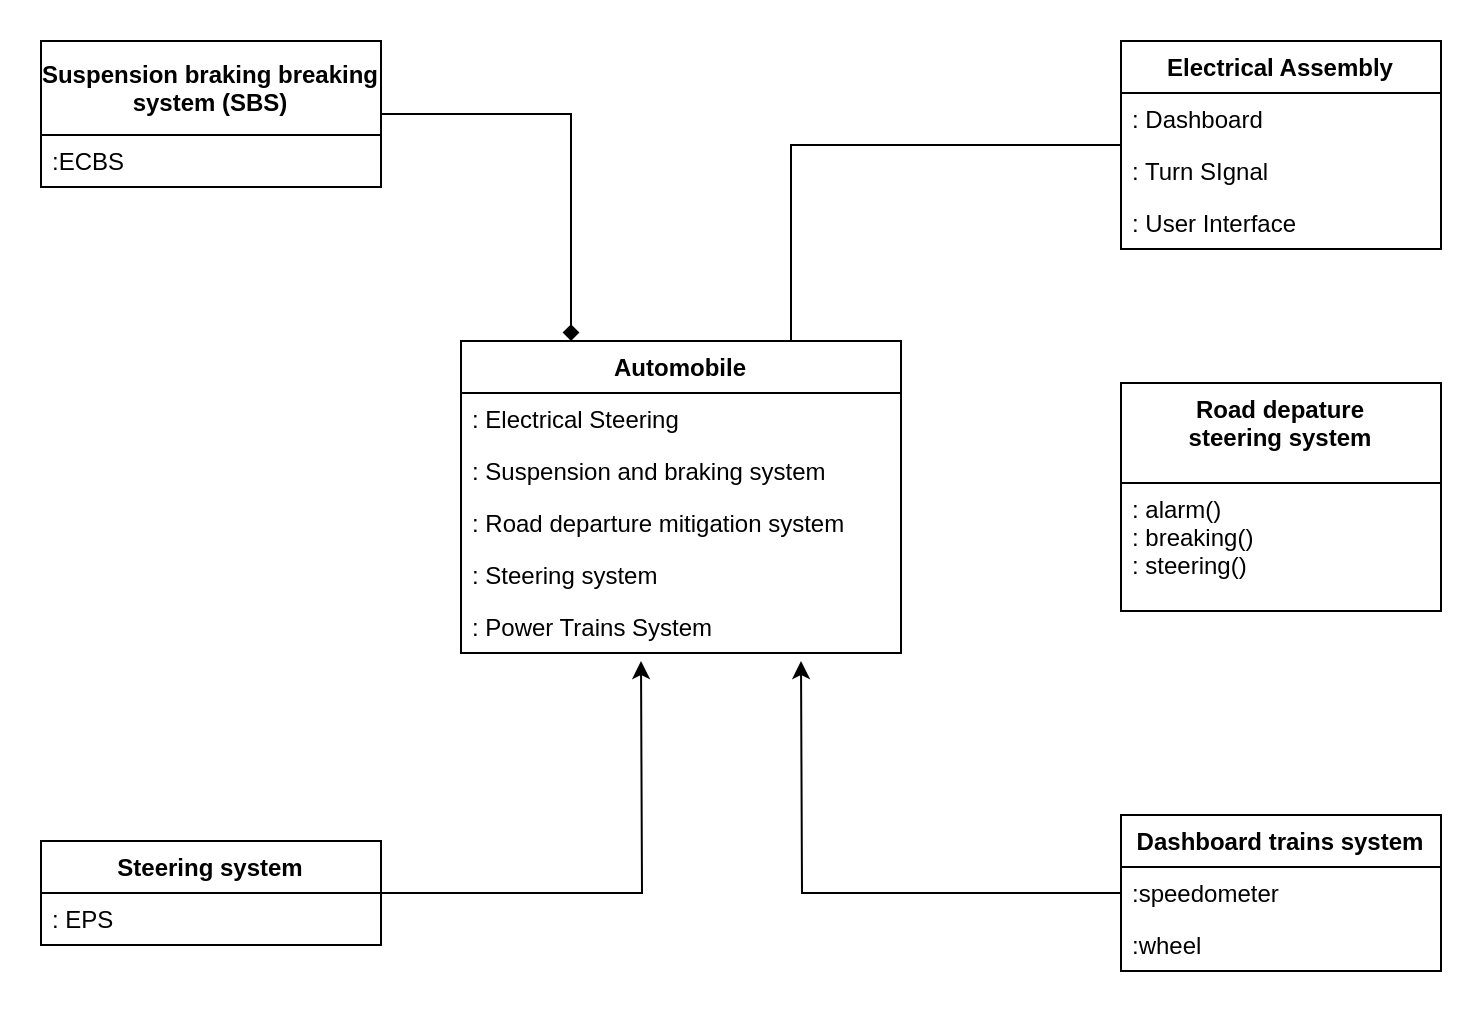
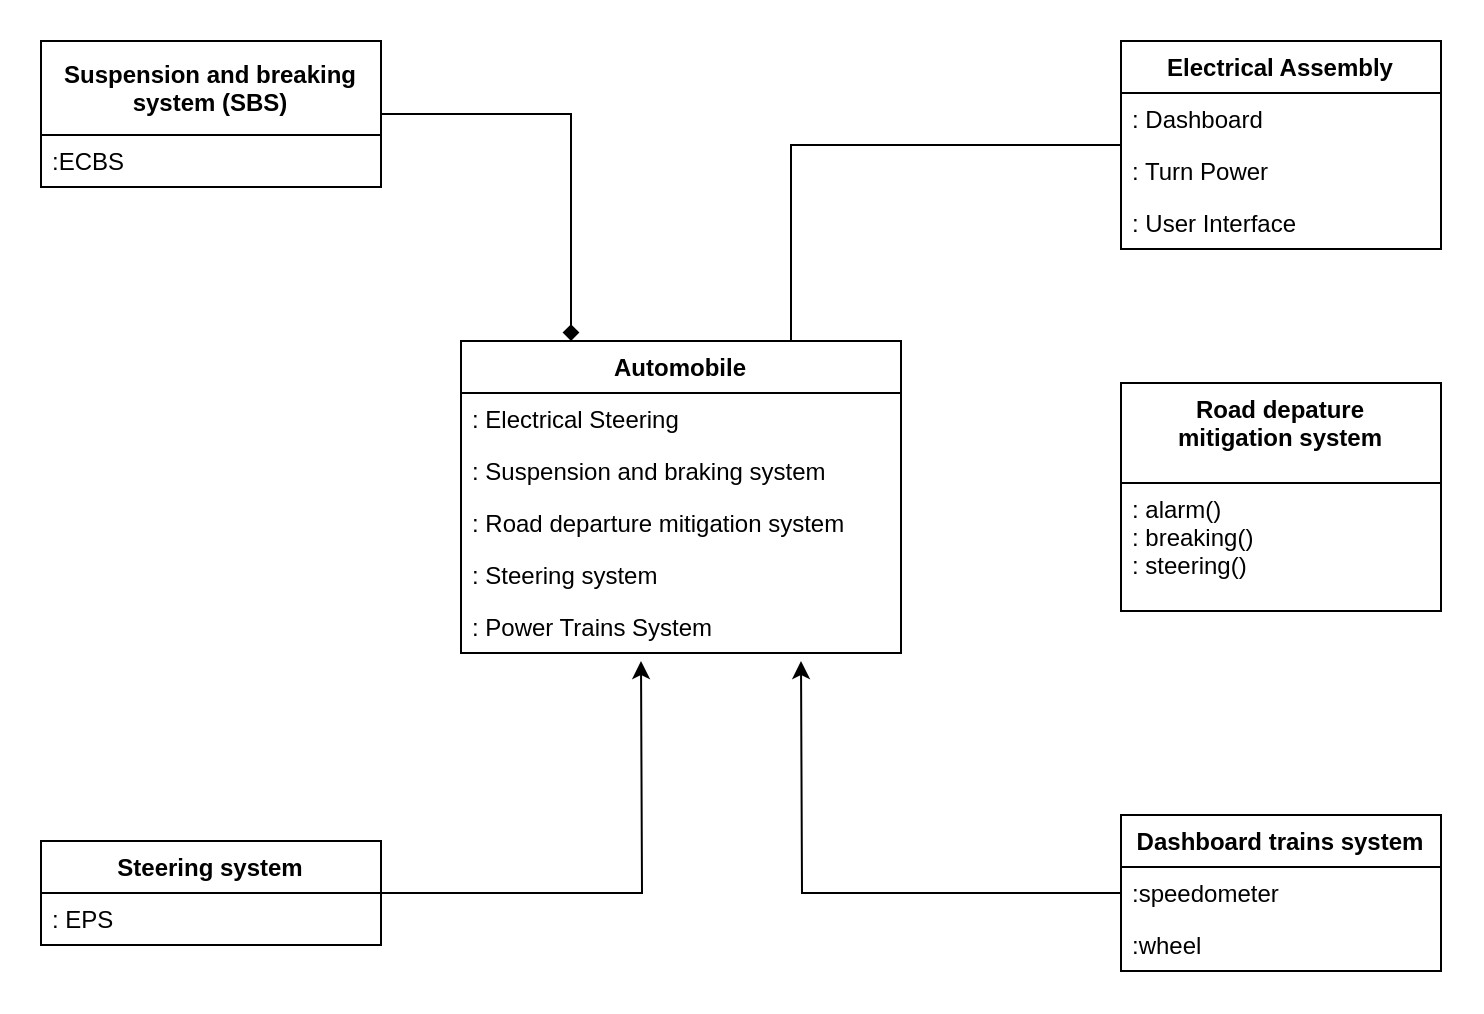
(210, 75) -> (210, 75)
(1207, 172) -> (1203, 172)
(1280, 410) -> (1280, 410)
